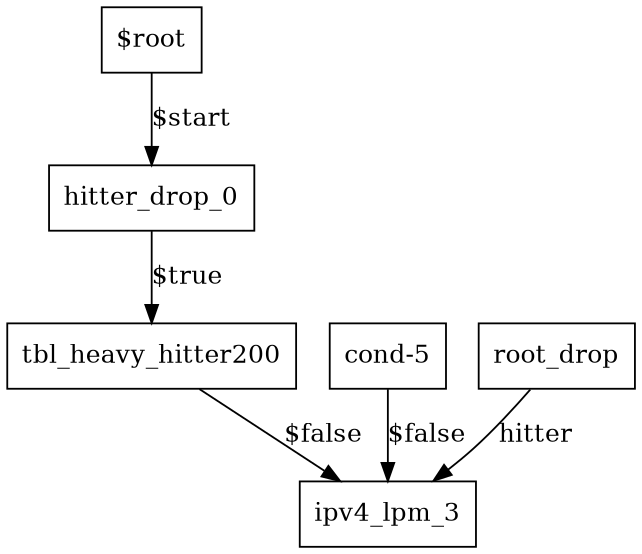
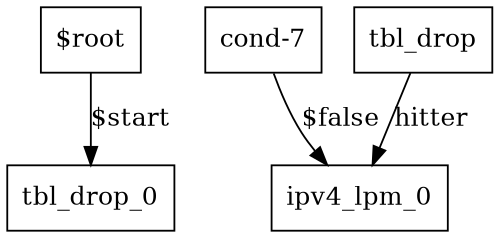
(152, 198) -> (91, 198)
(152, 356) -> none
(388, 356) -> (263, 40)
(557, 356) -> (423, 40)
(388, 514) -> (360, 198)
